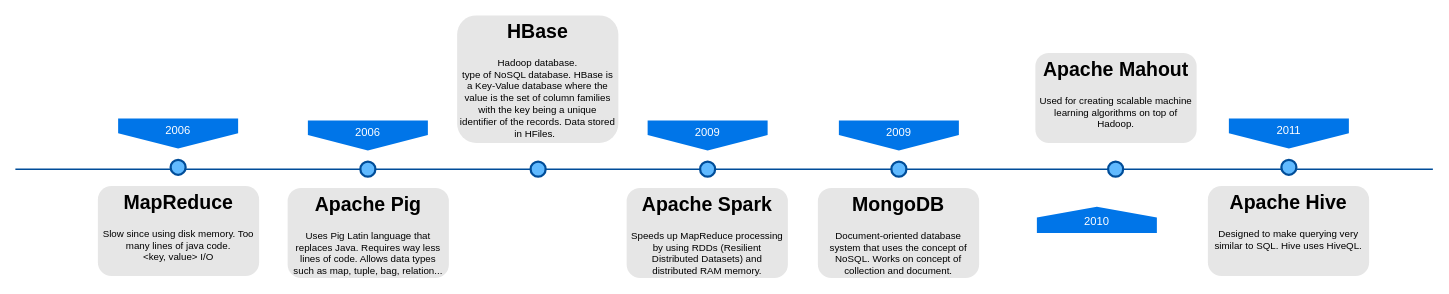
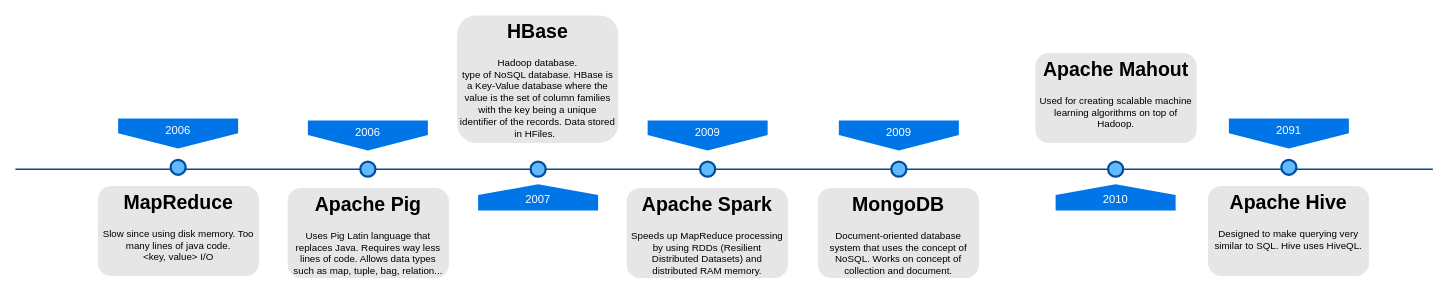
(1289, 131) -> (1289, 131)
none -> (538, 197)
(1097, 220) -> (1116, 197)
